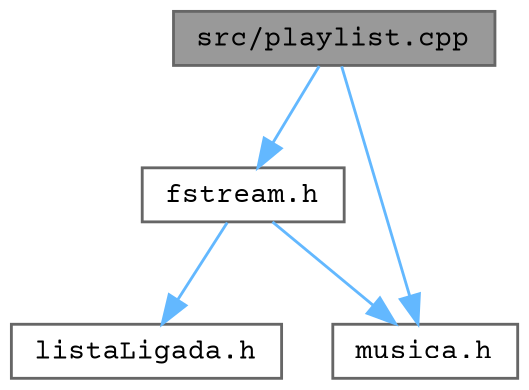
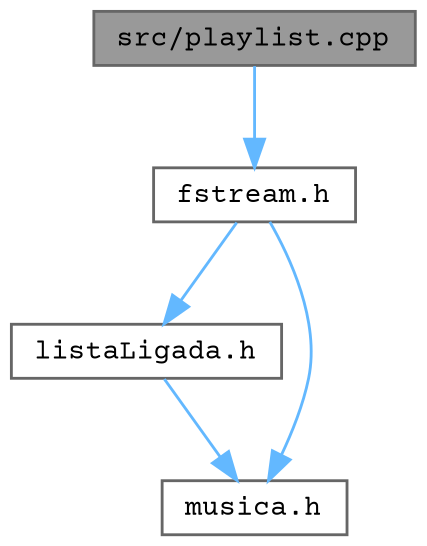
(376, 181) -> (192, 418)
